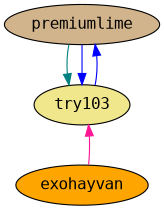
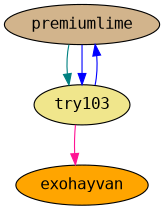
(89, 150) -> (75, 139)
